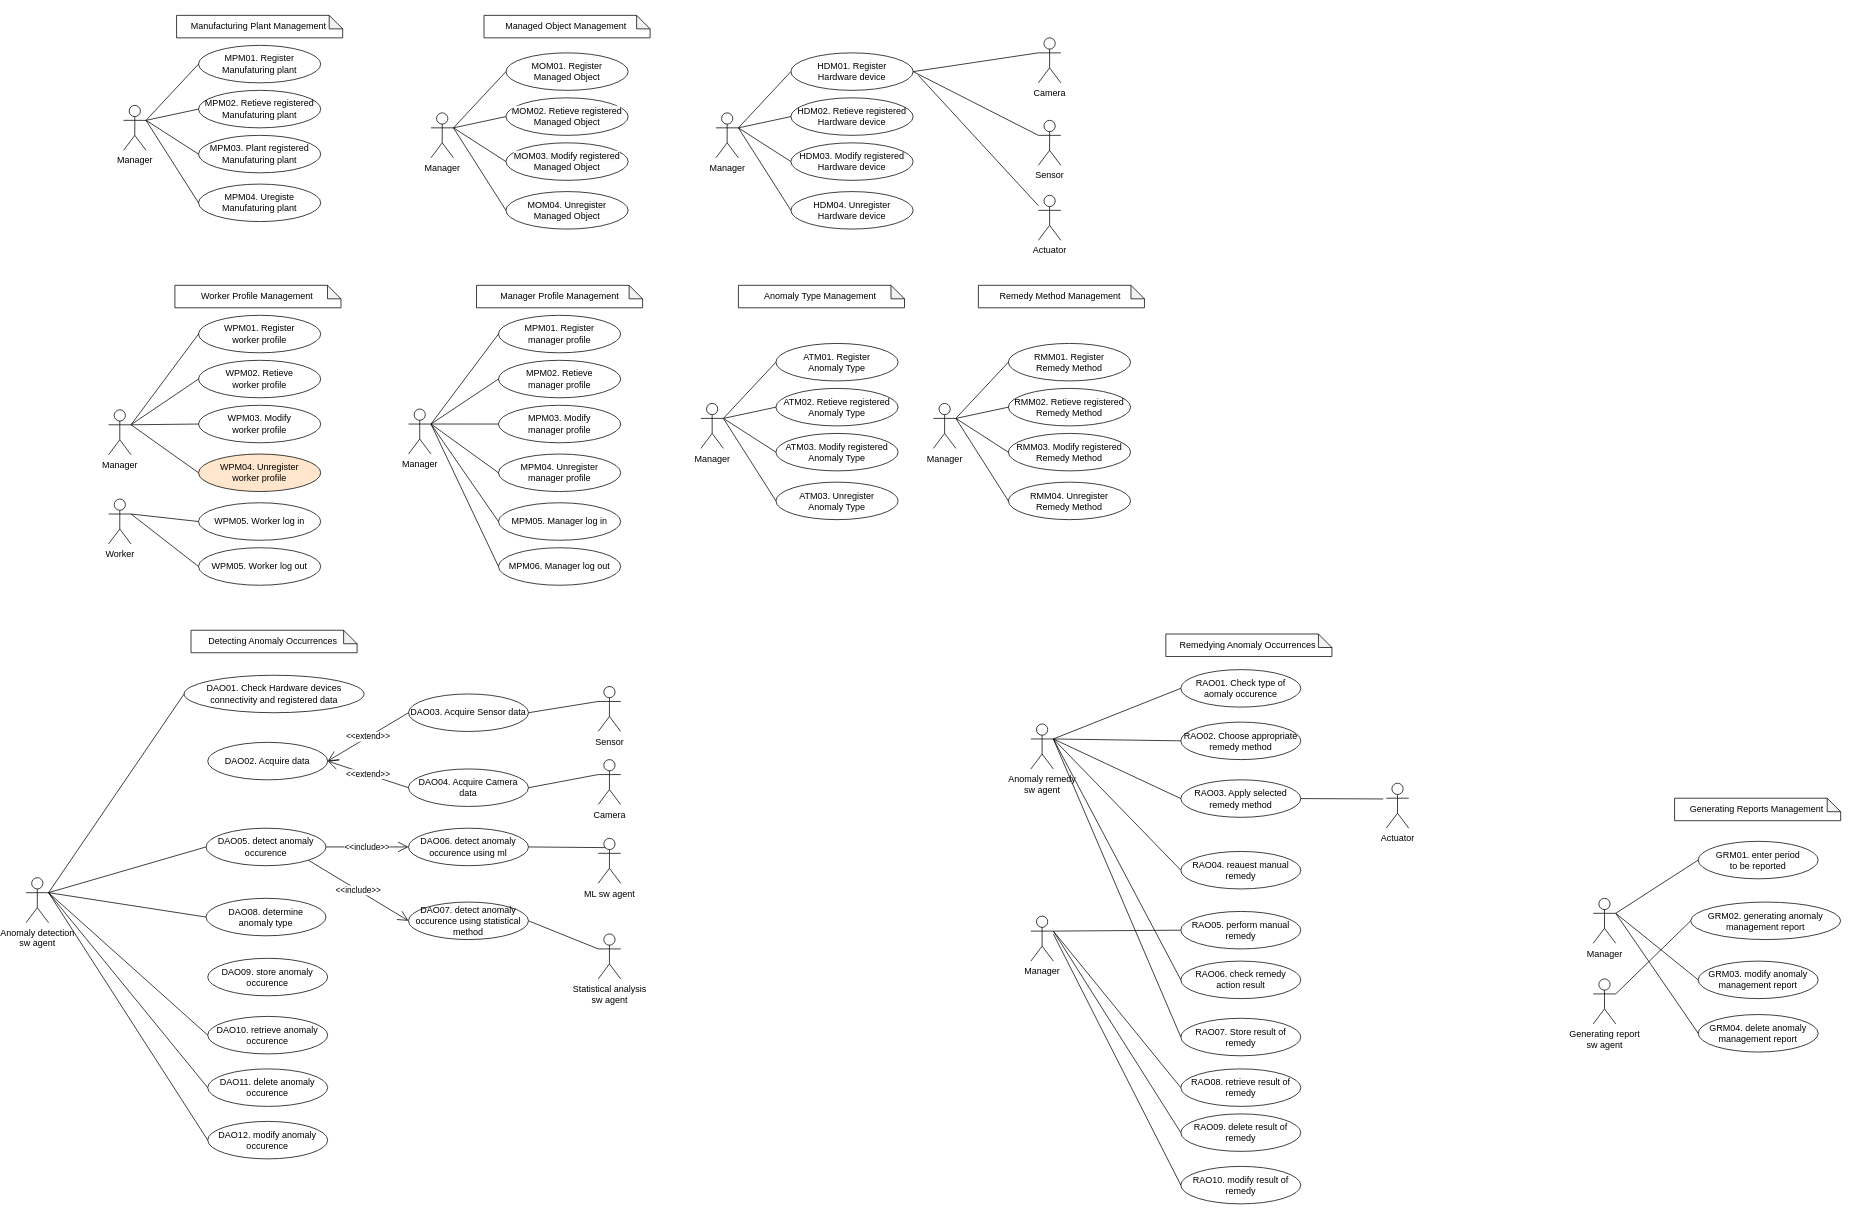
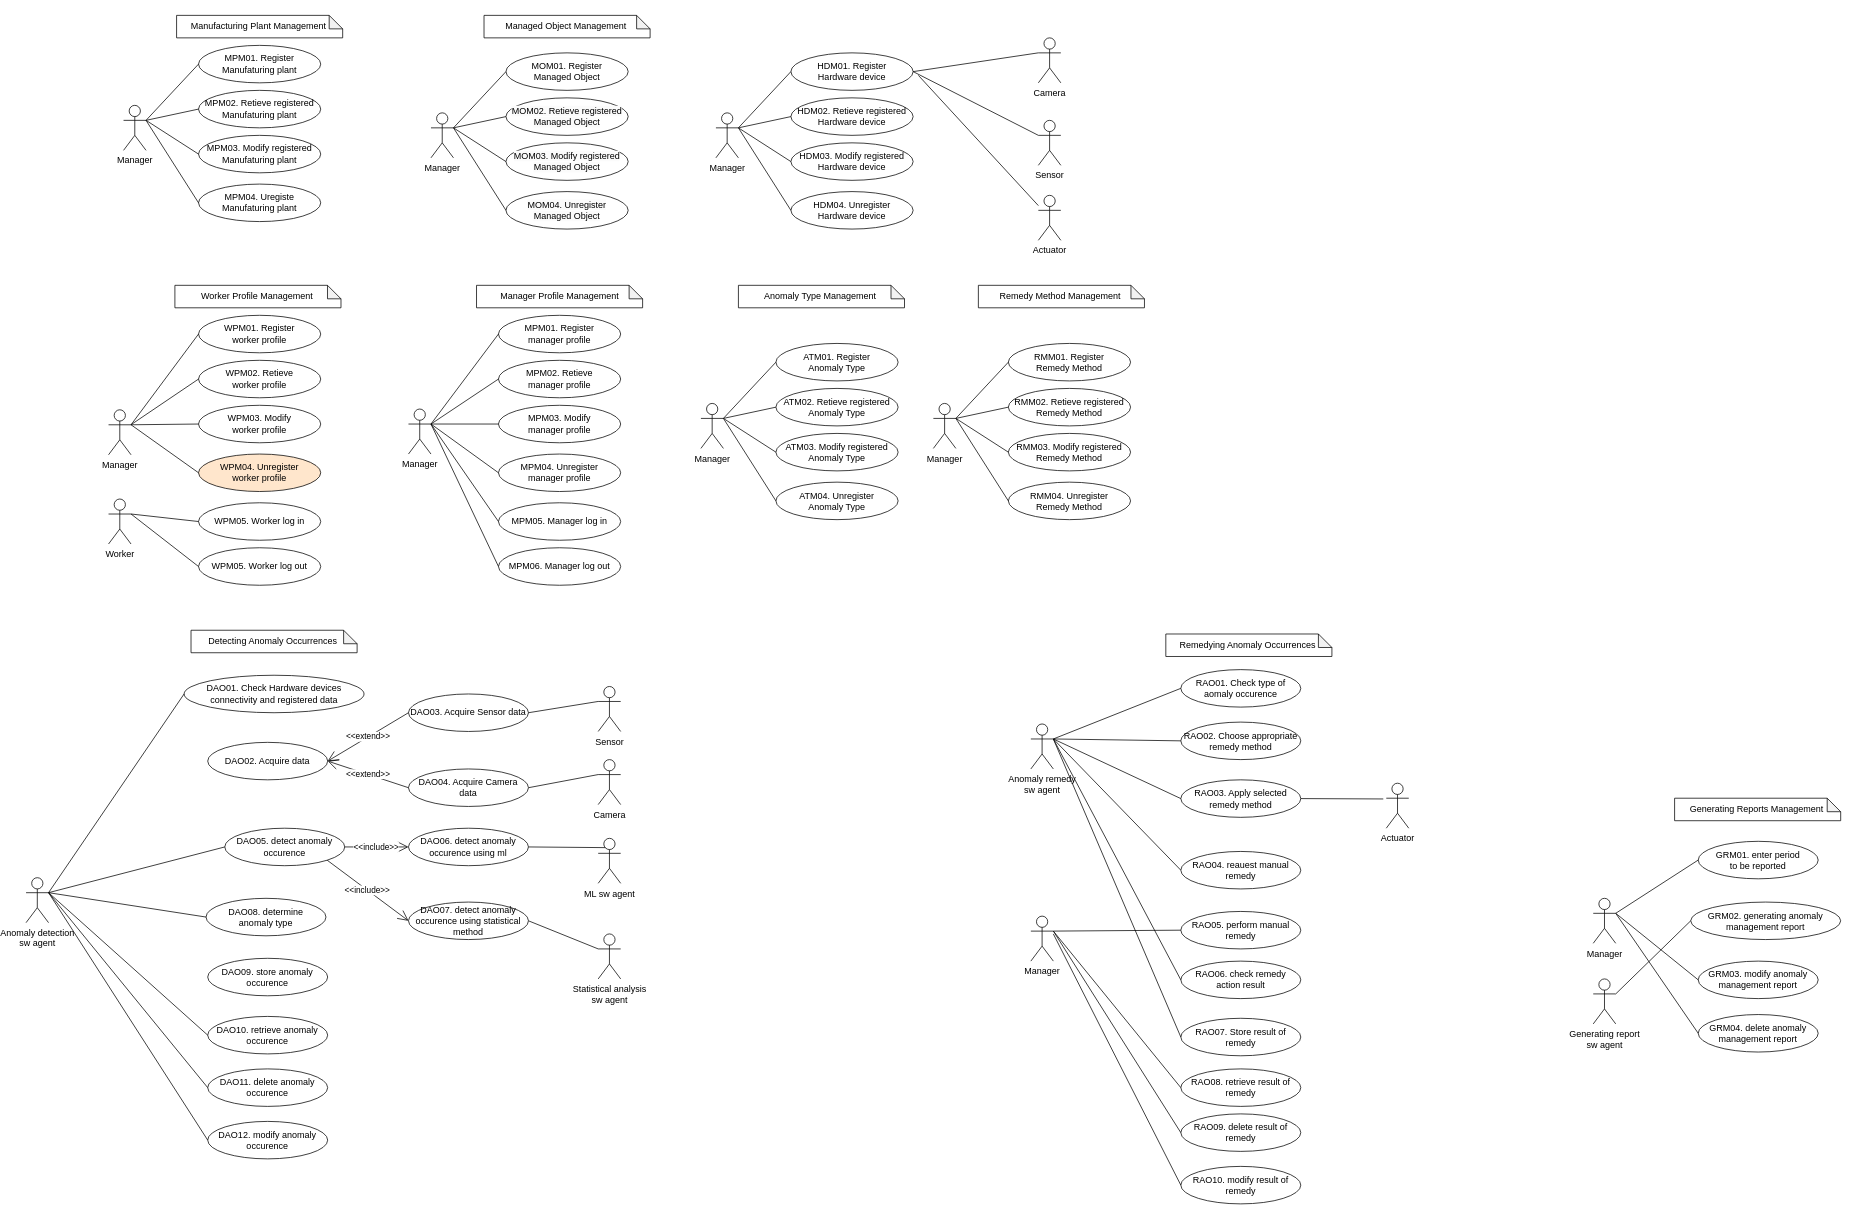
(260, 154) -> (260, 154)
(837, 501) -> (837, 501)
(266, 847) -> (285, 847)
